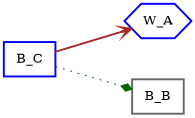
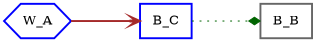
(89, 42) -> (101, 21)
